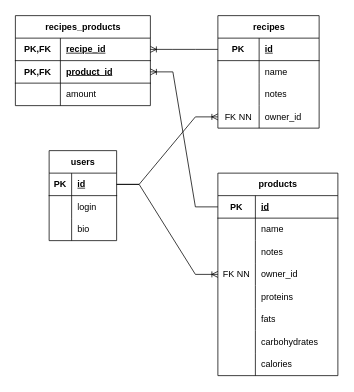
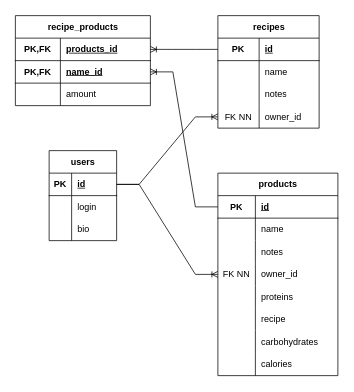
(83, 27) -> (83, 27)
(87, 49) -> (93, 49)
(90, 72) -> (83, 72)
(271, 319) -> (275, 319)
